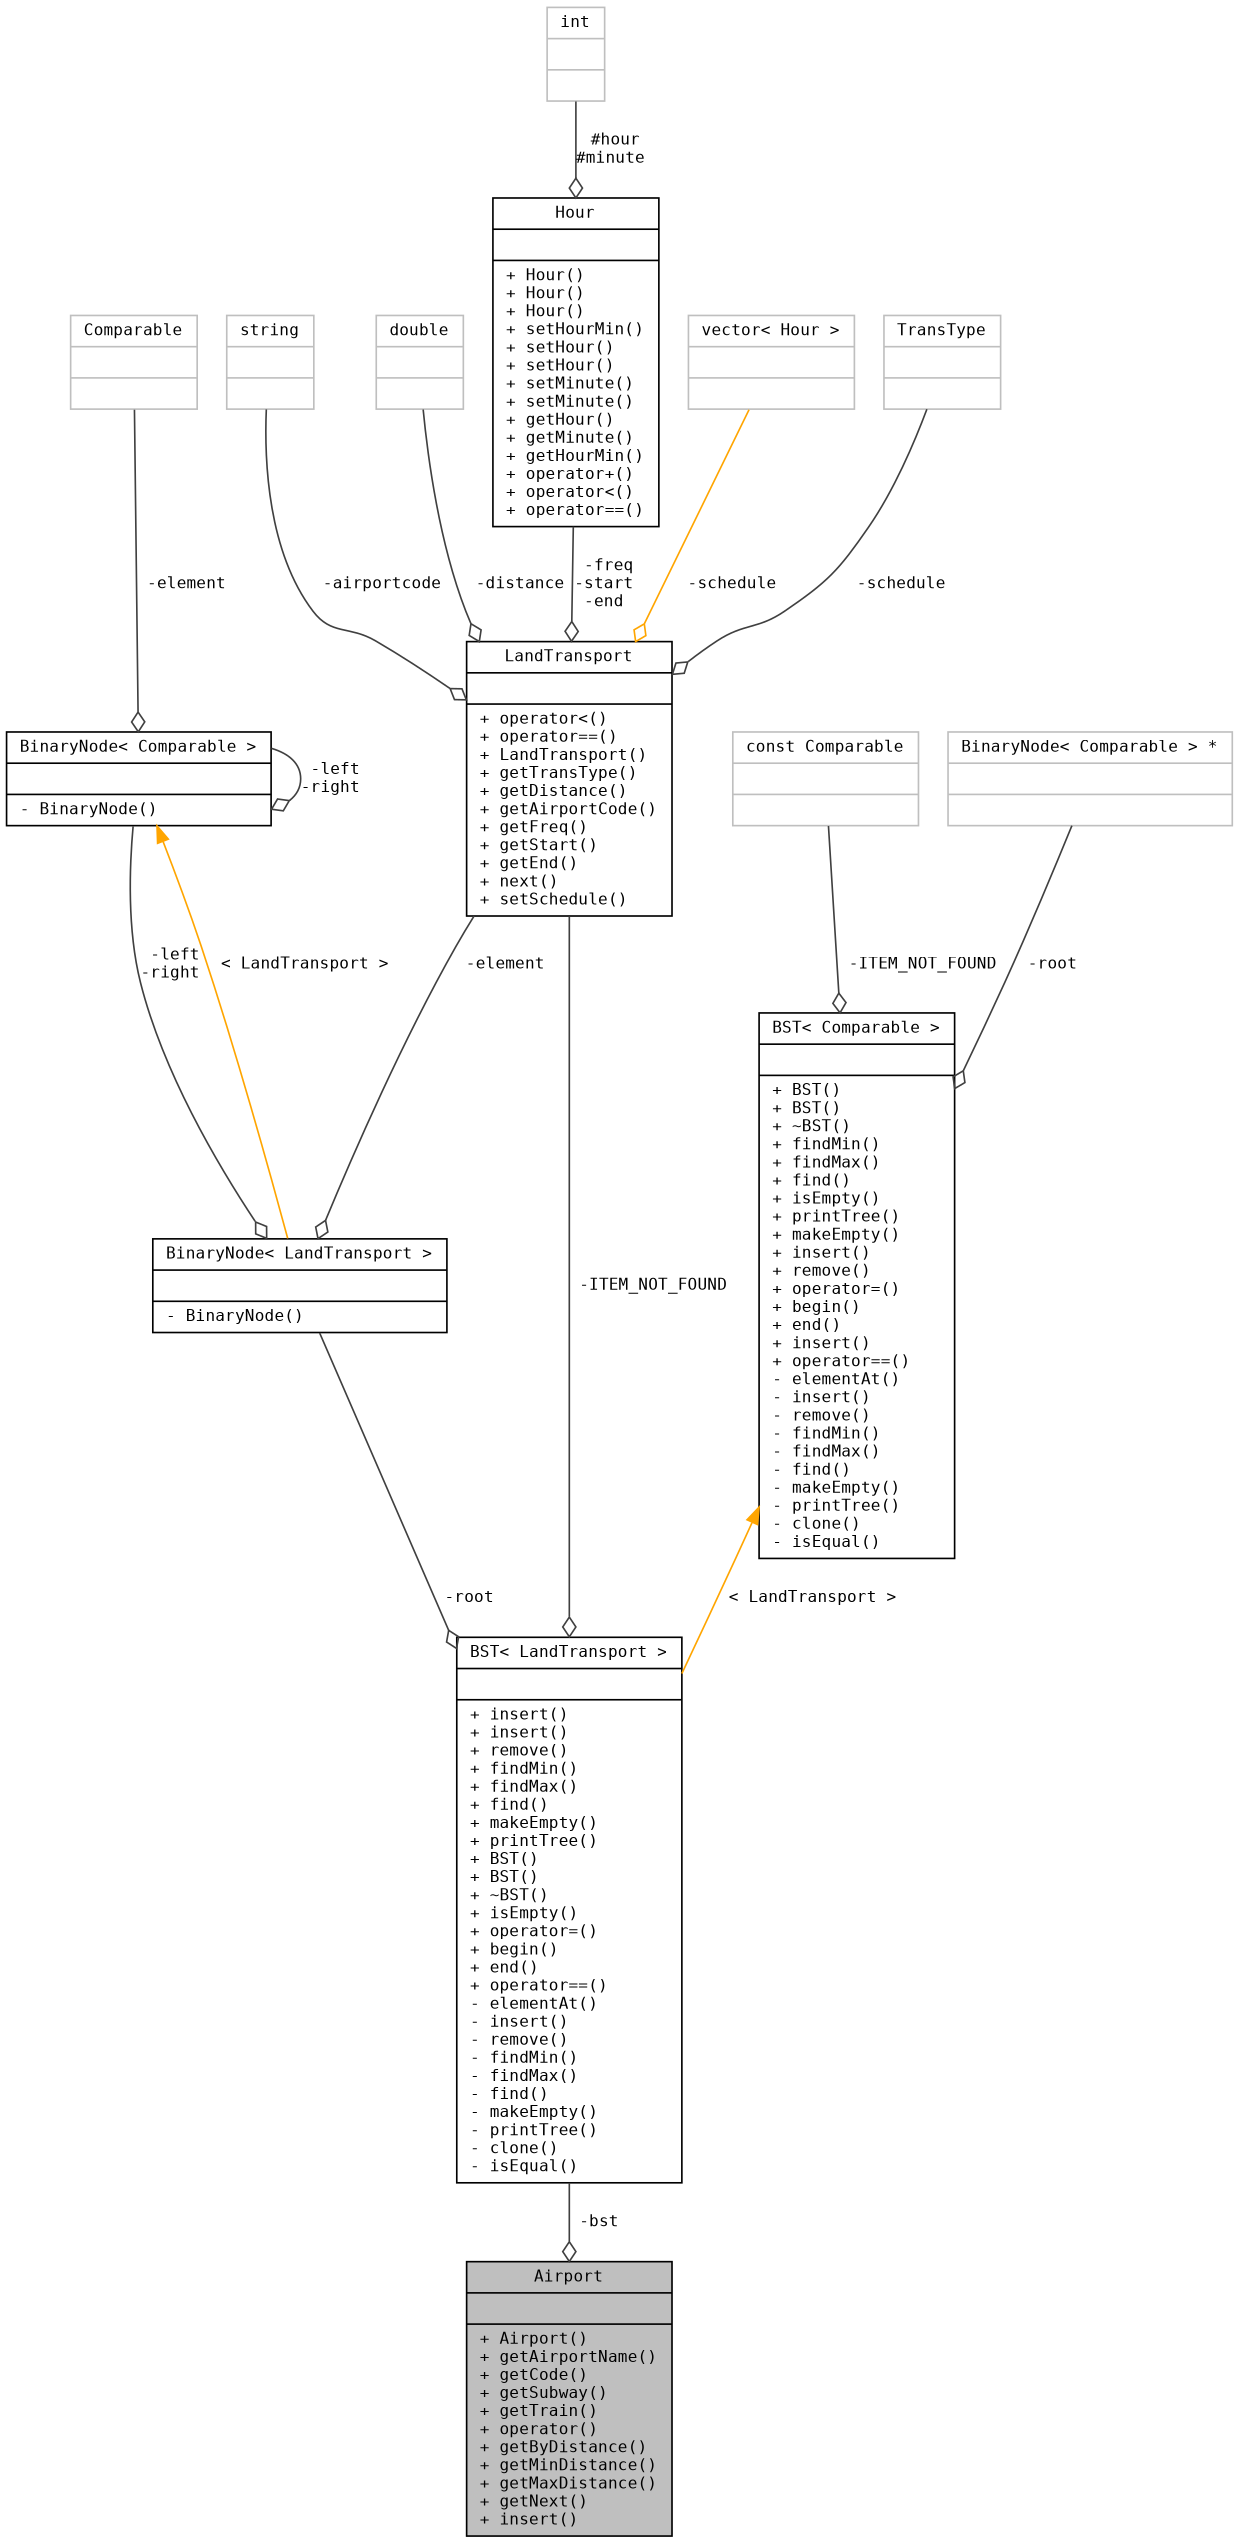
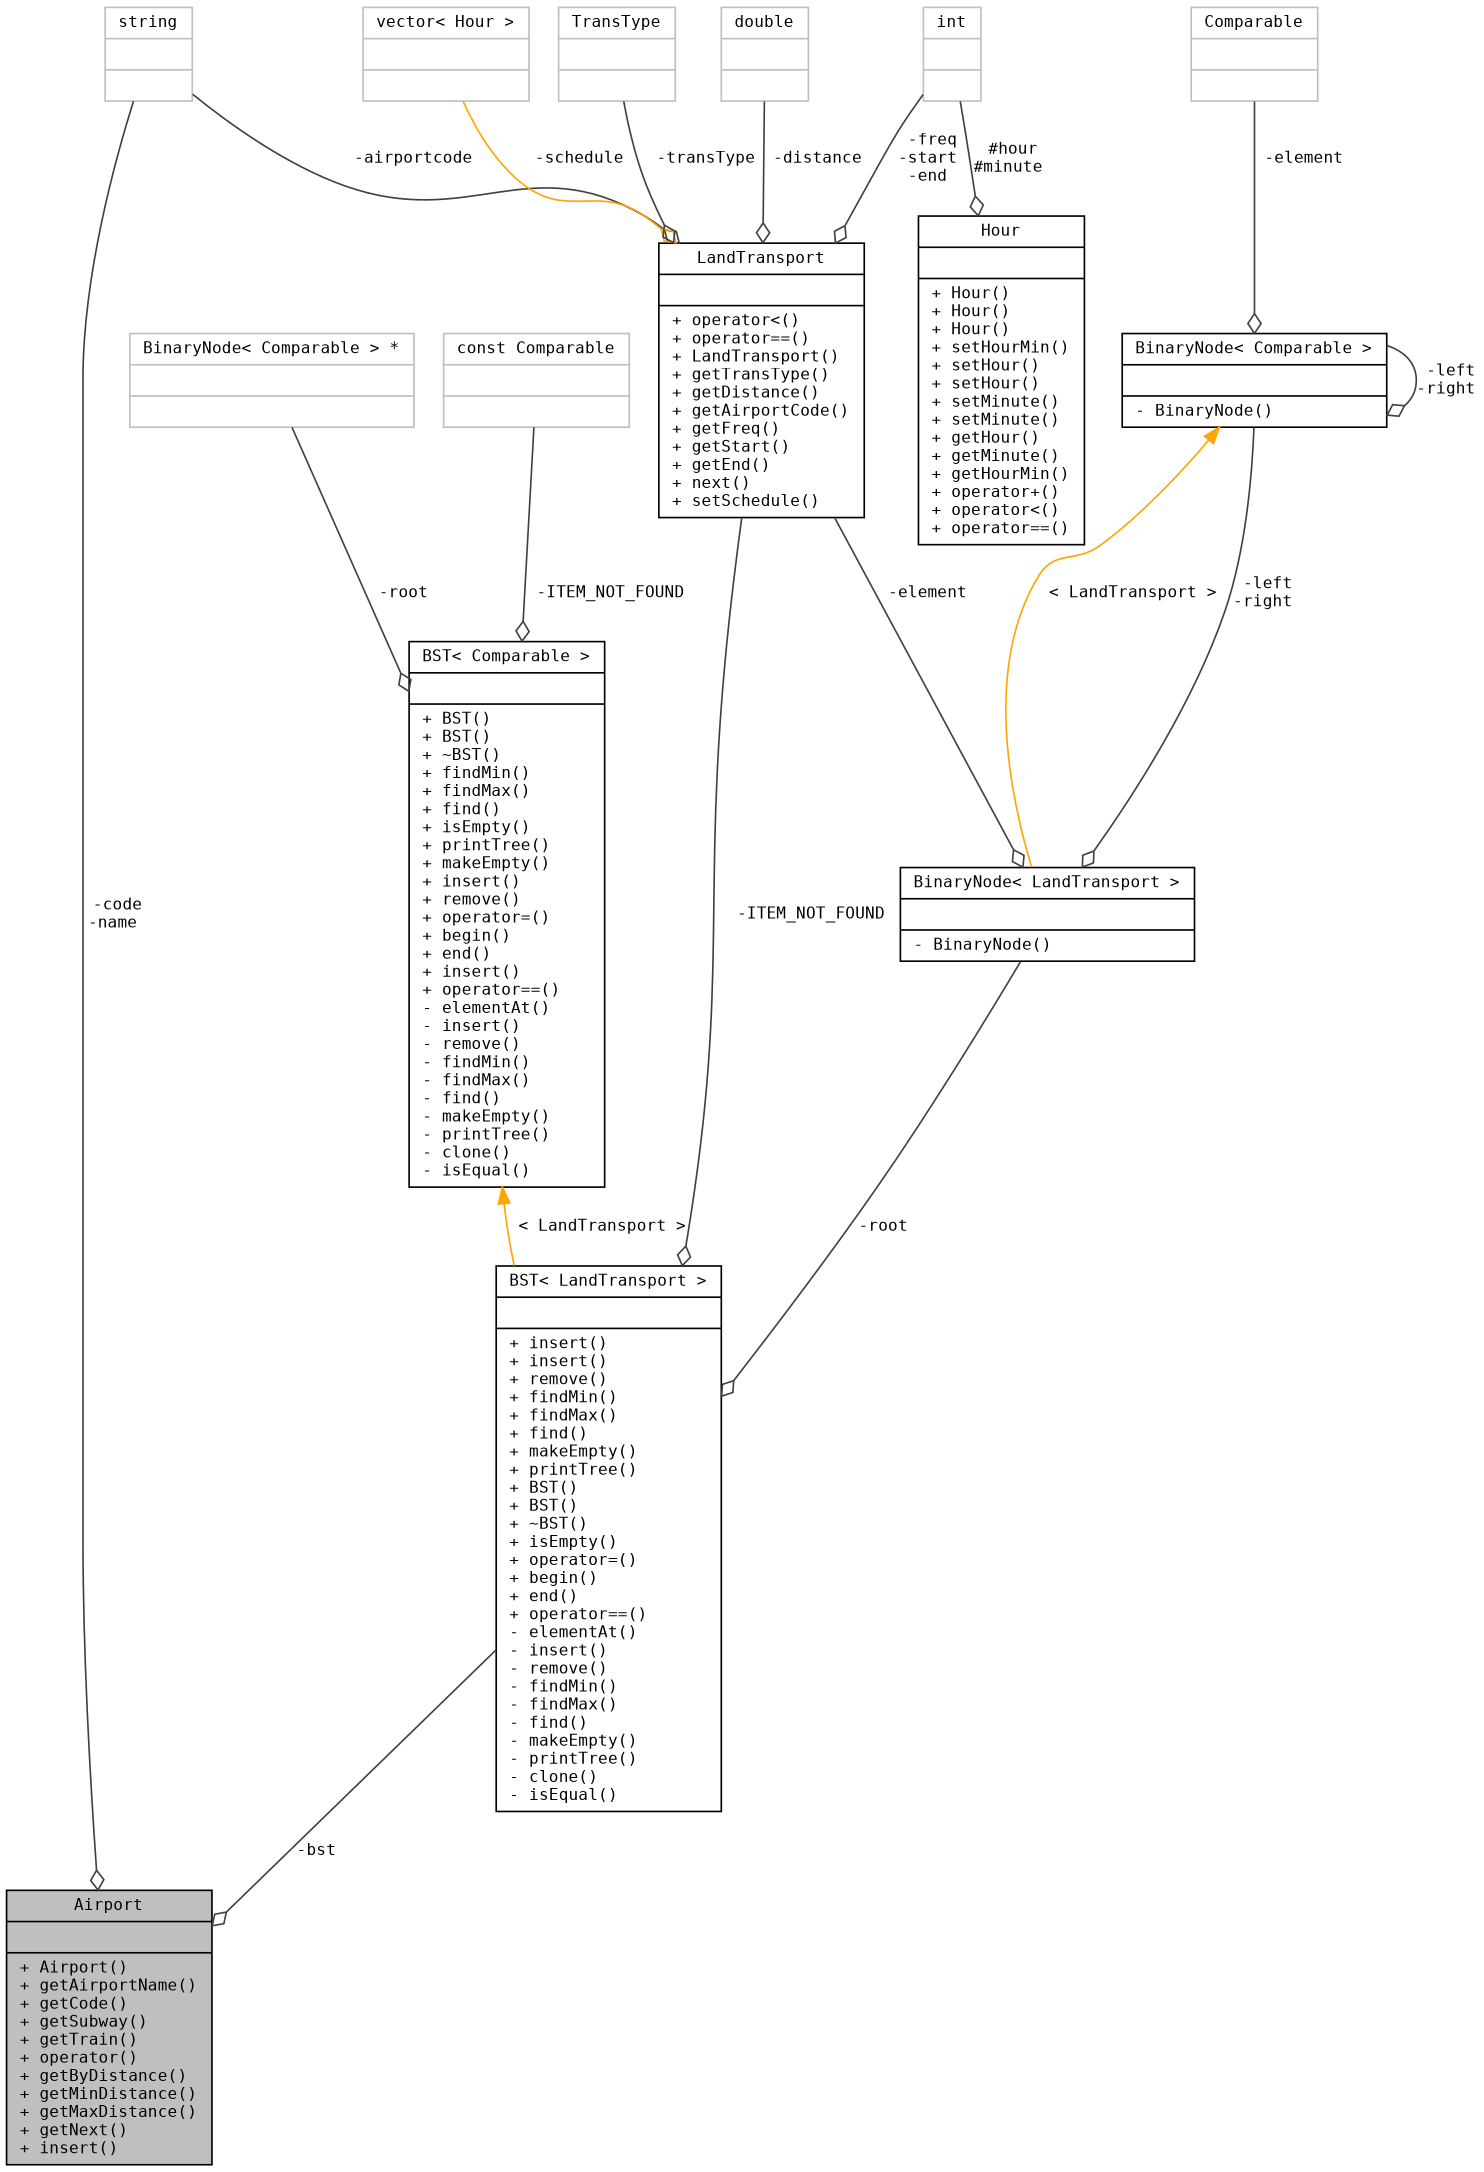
(573, 574) -> (882, 159)
(897, 584) -> (702, 159)
none -> (83, 983)
